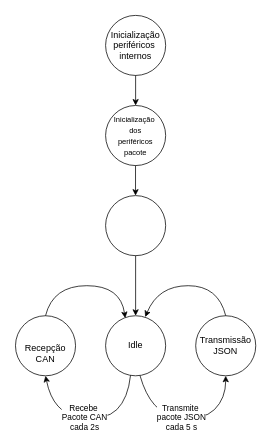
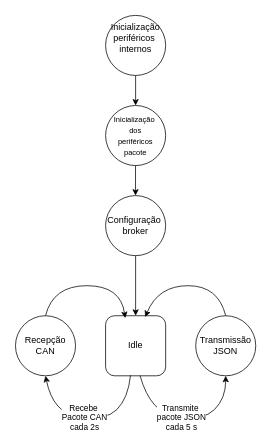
(135, 45) -> (135, 38)
none -> (135, 225)
(135, 345) -> (135, 345)
(45, 353) -> (45, 345)
